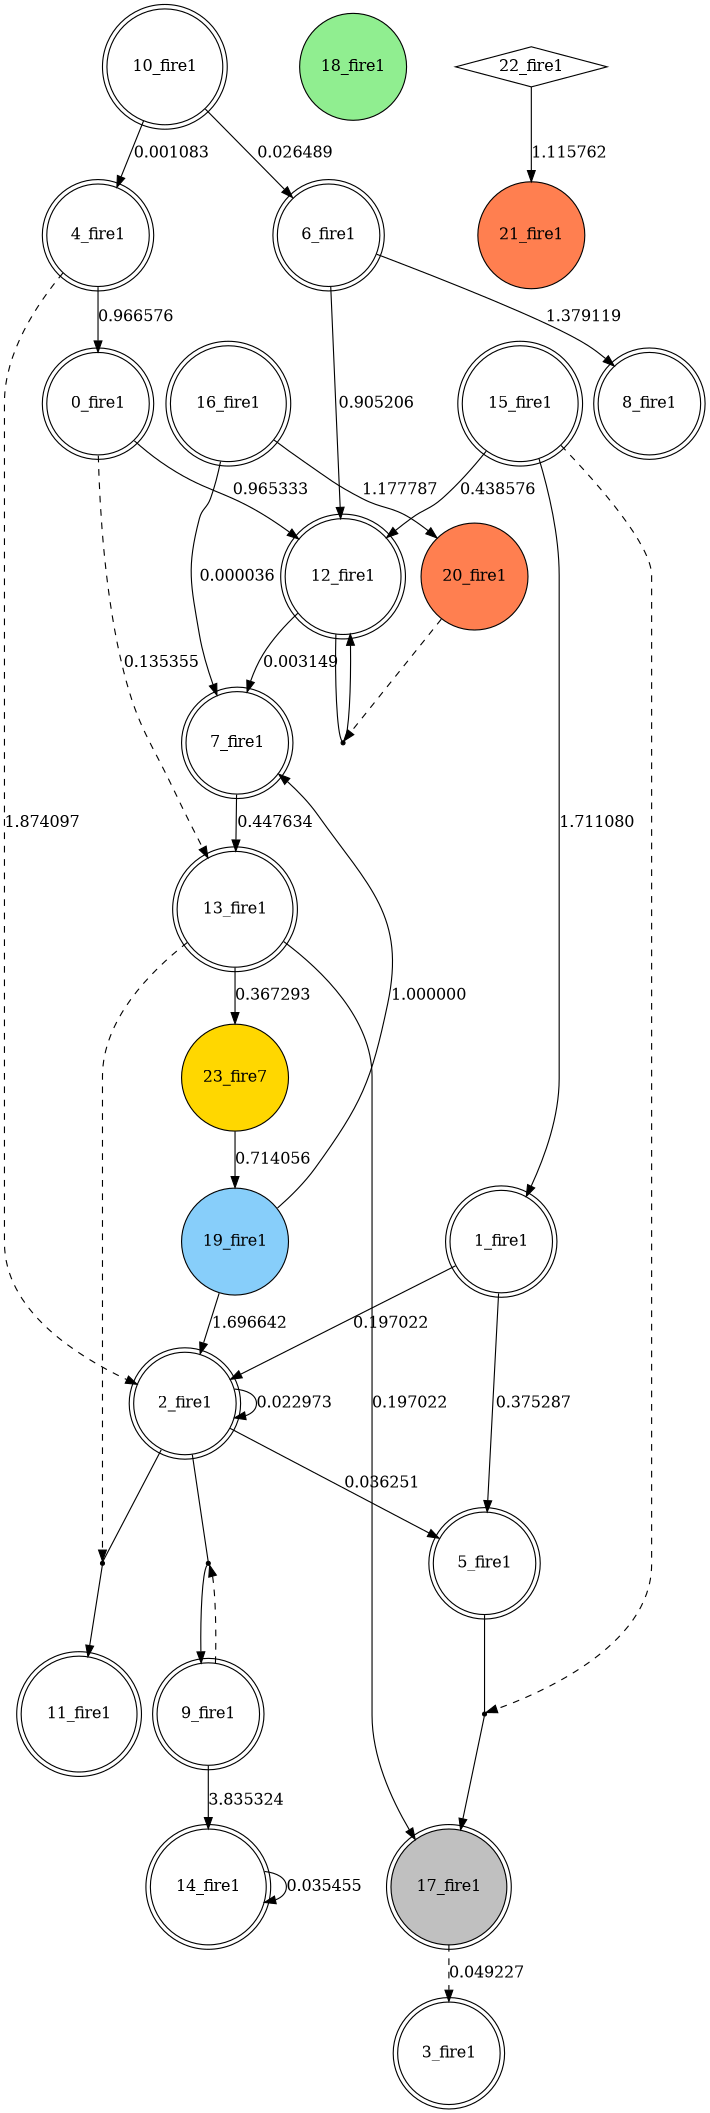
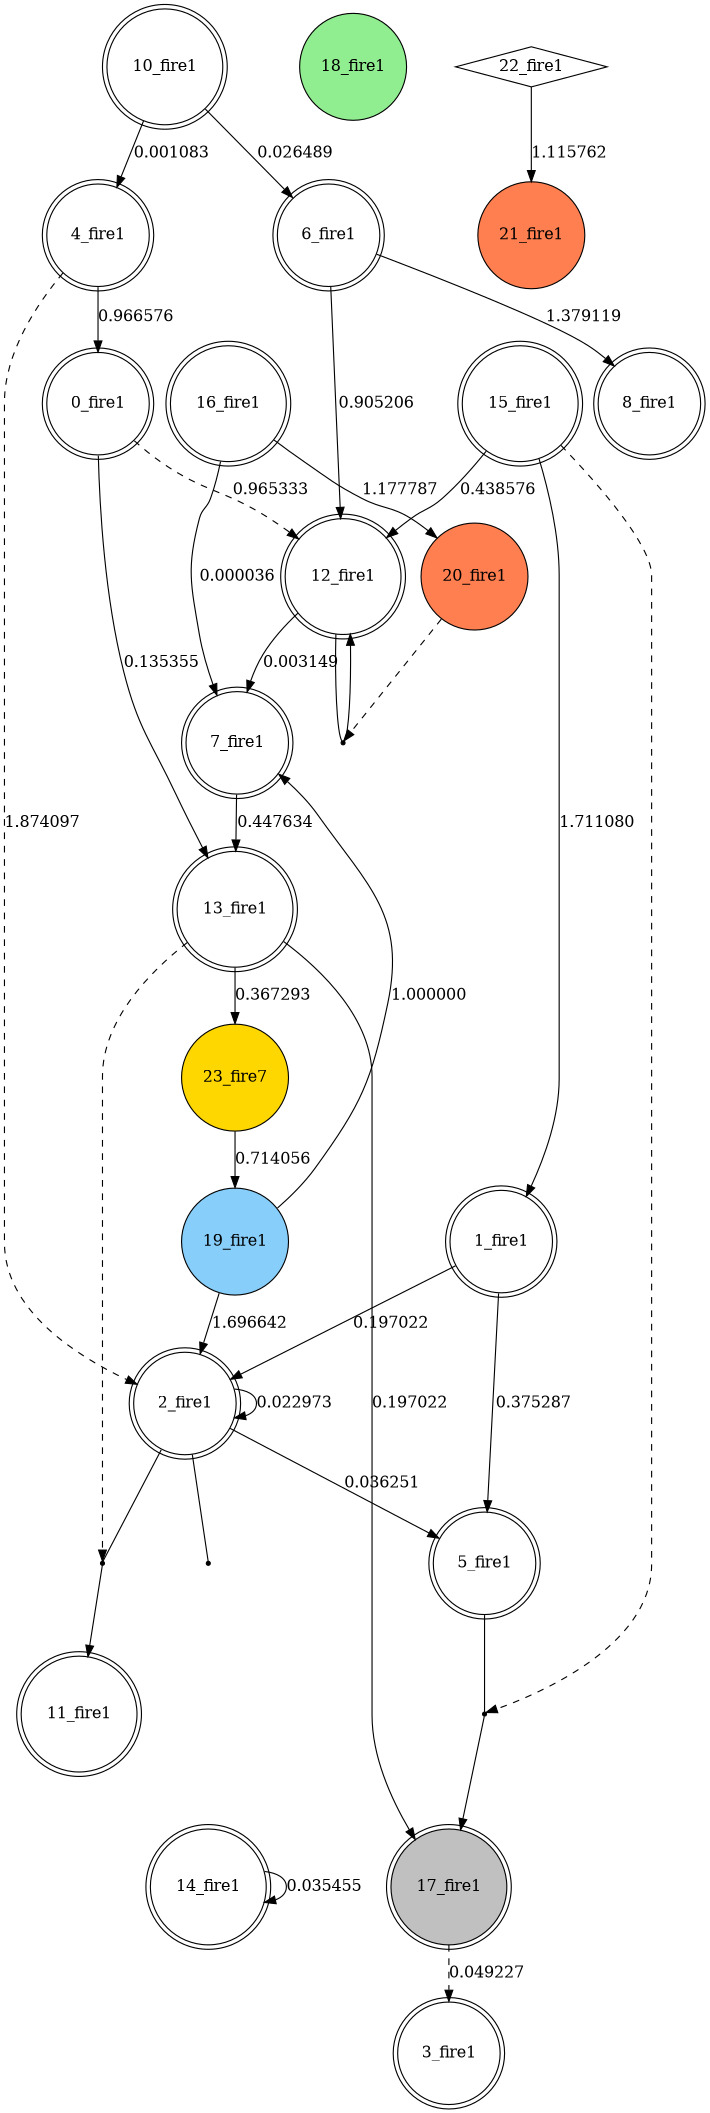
(206, 487) -> (206, 487)
(121, 660) -> (121, 660)
(208, 1714) -> none
